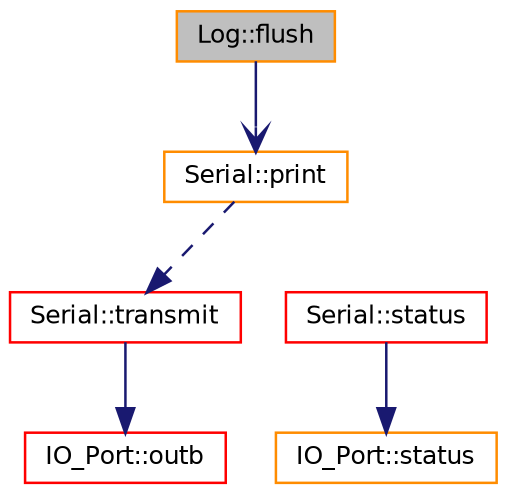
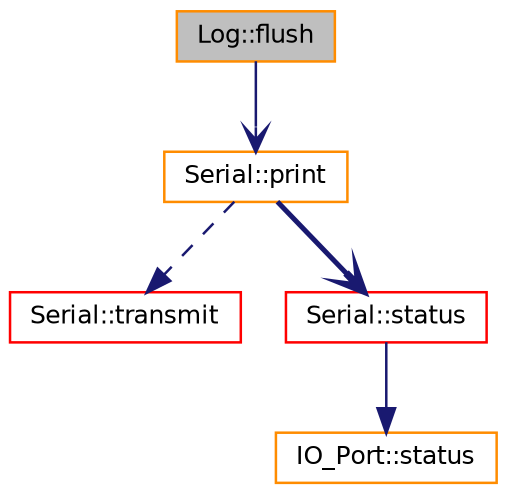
none -> (312, 238)
(125, 458) -> none
